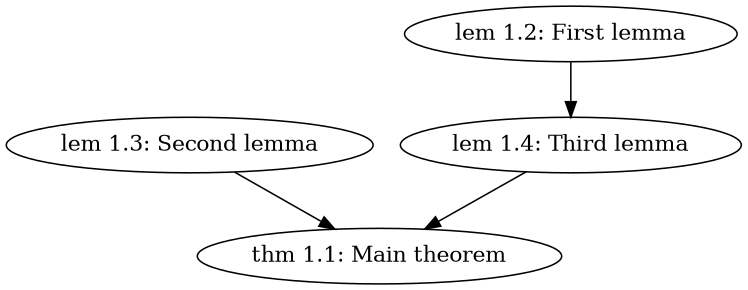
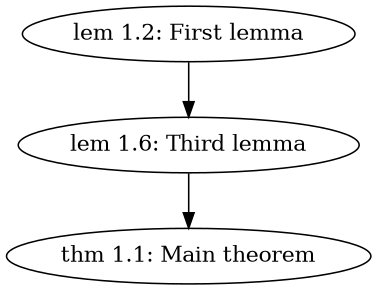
(190, 145) -> none
(571, 145) -> (189, 145)
